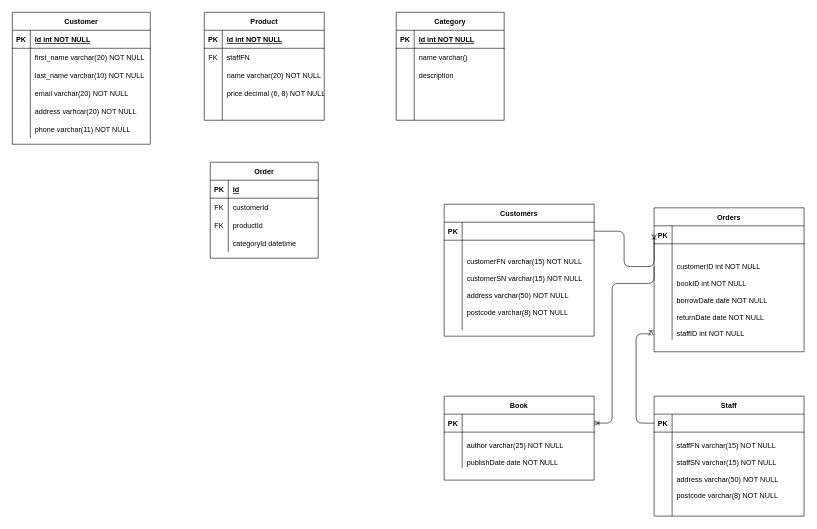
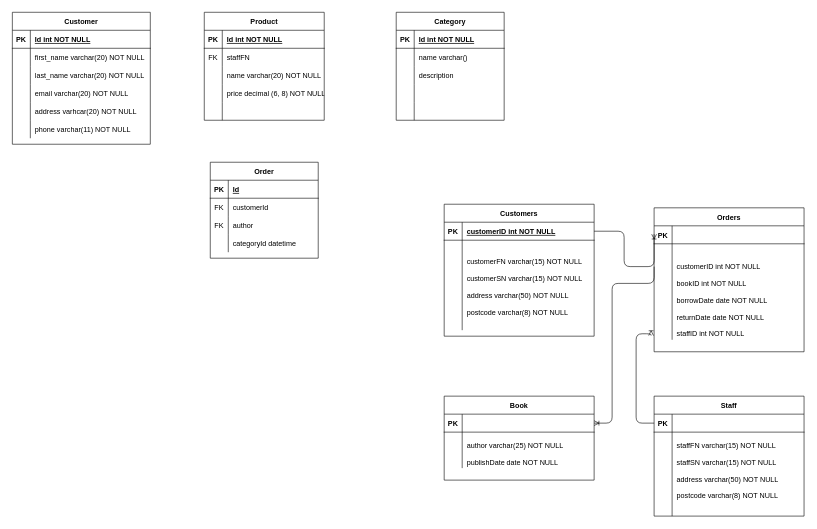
(92, 76) -> (92, 76)
(251, 226) -> (245, 226)
none -> (528, 231)
